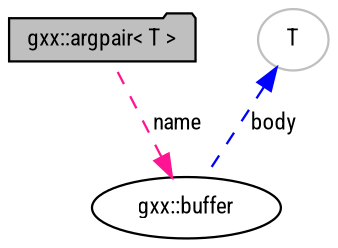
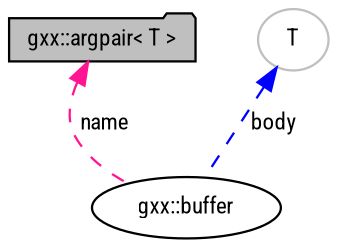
(137, 109) -> (79, 143)
